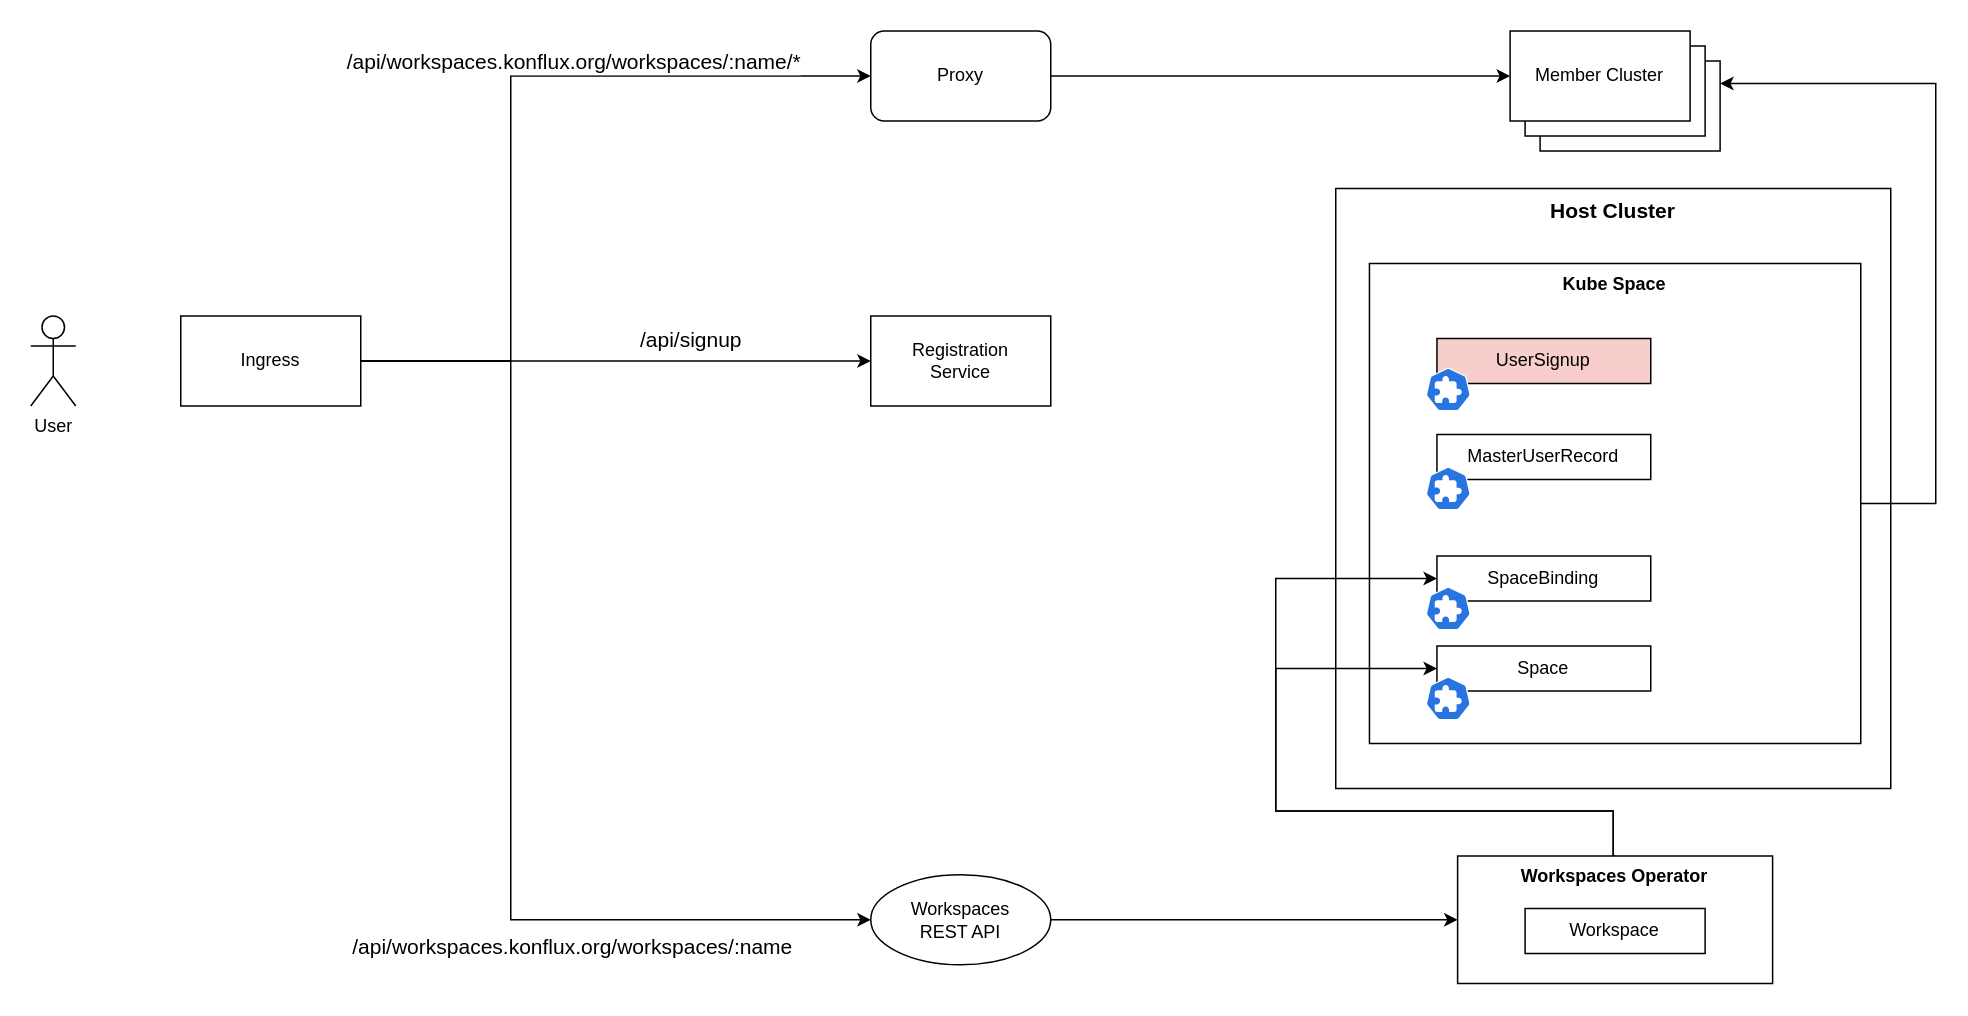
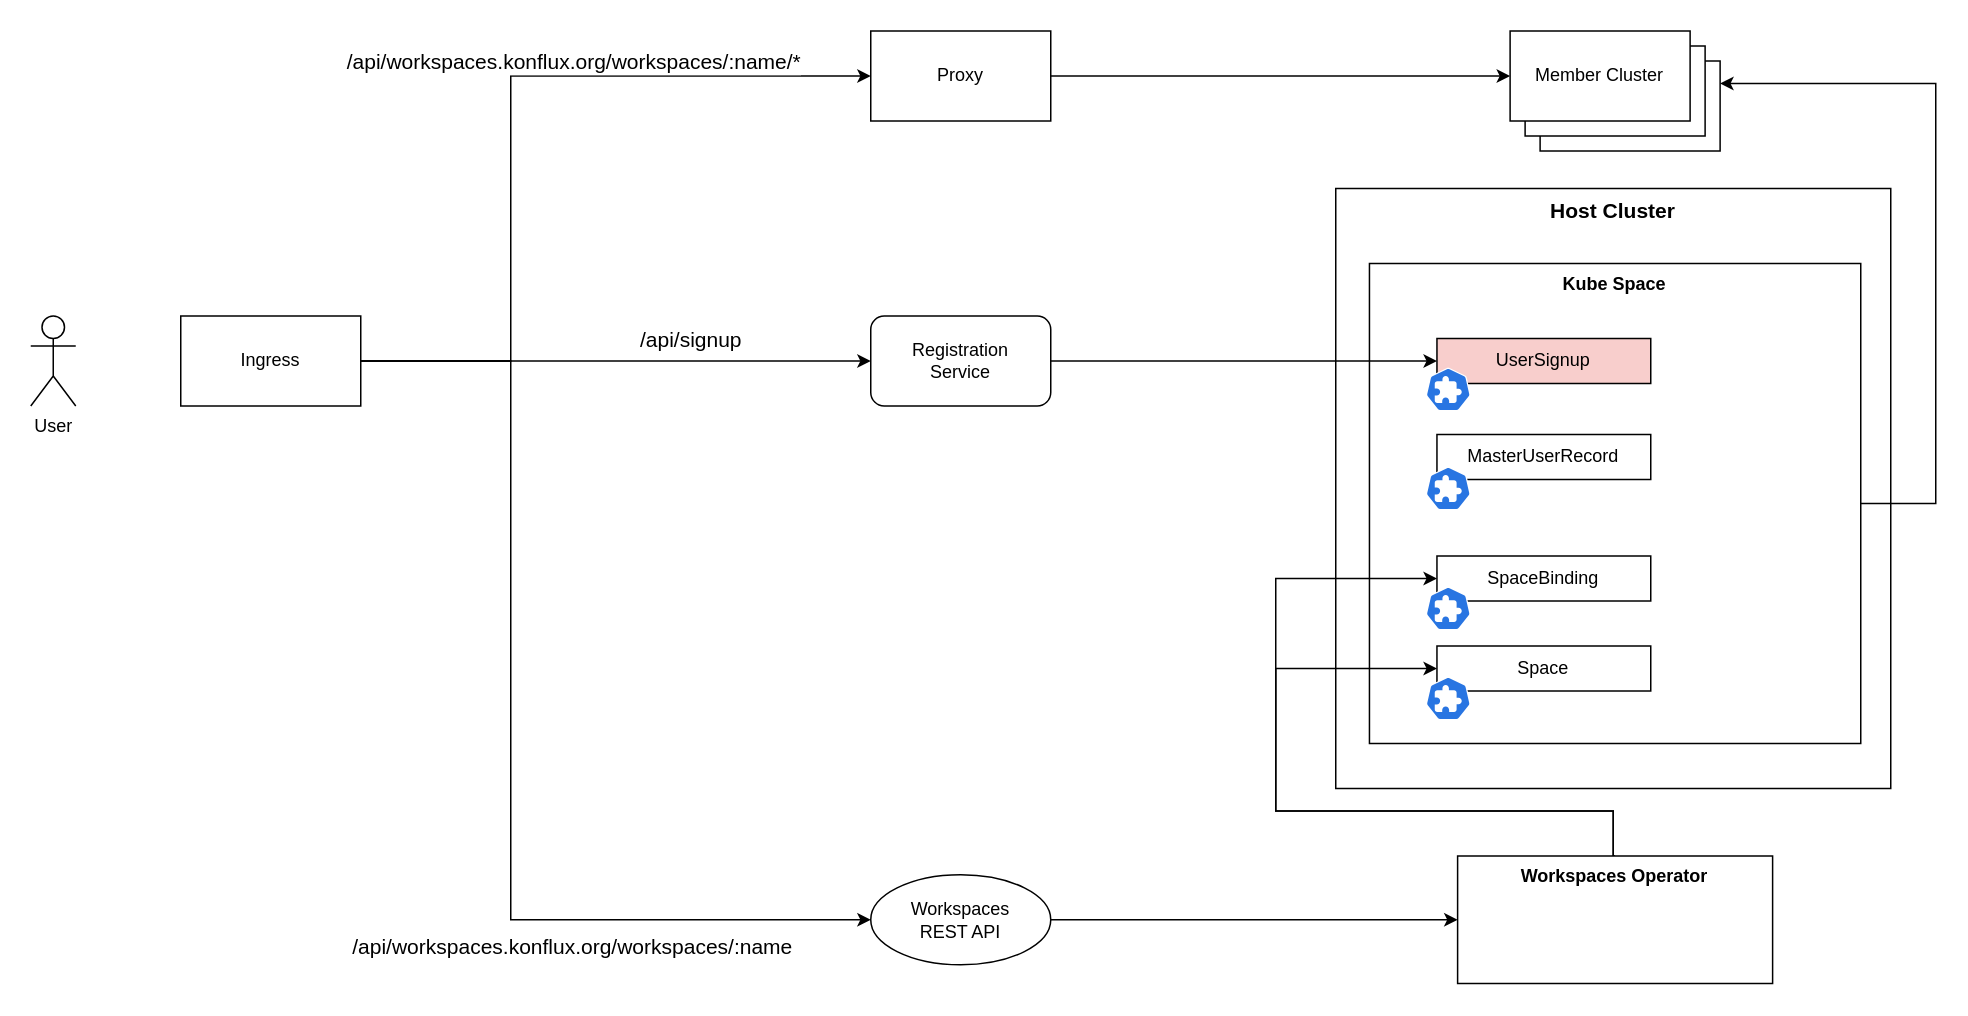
(961, 76) -> (961, 76)
(961, 361) -> (961, 361)
none -> (1239, 361)
(1615, 931) -> none
